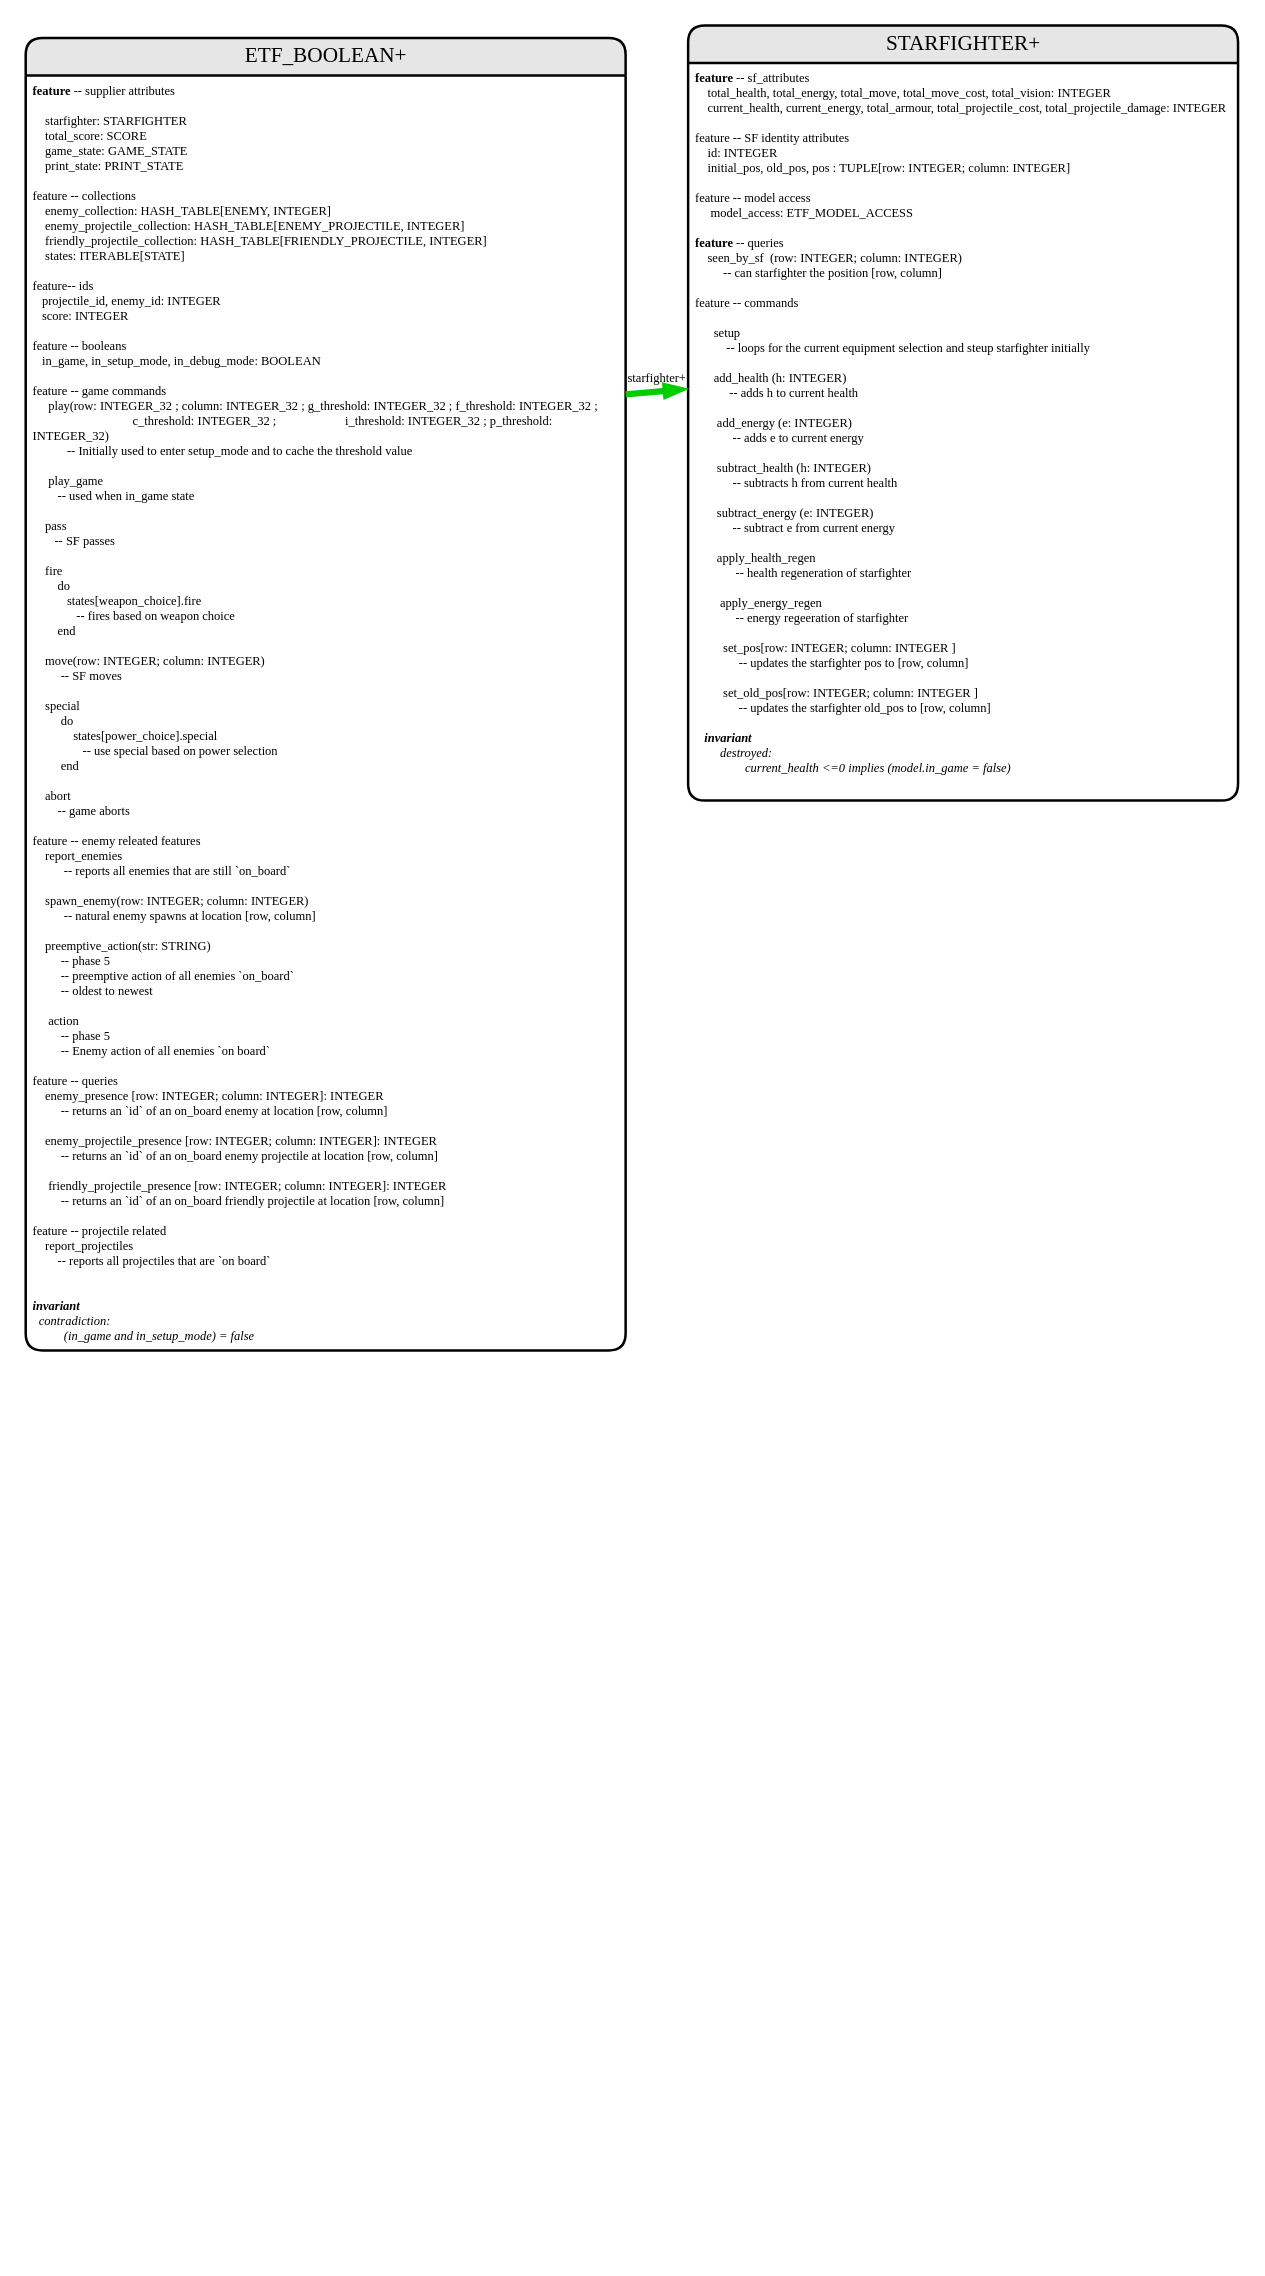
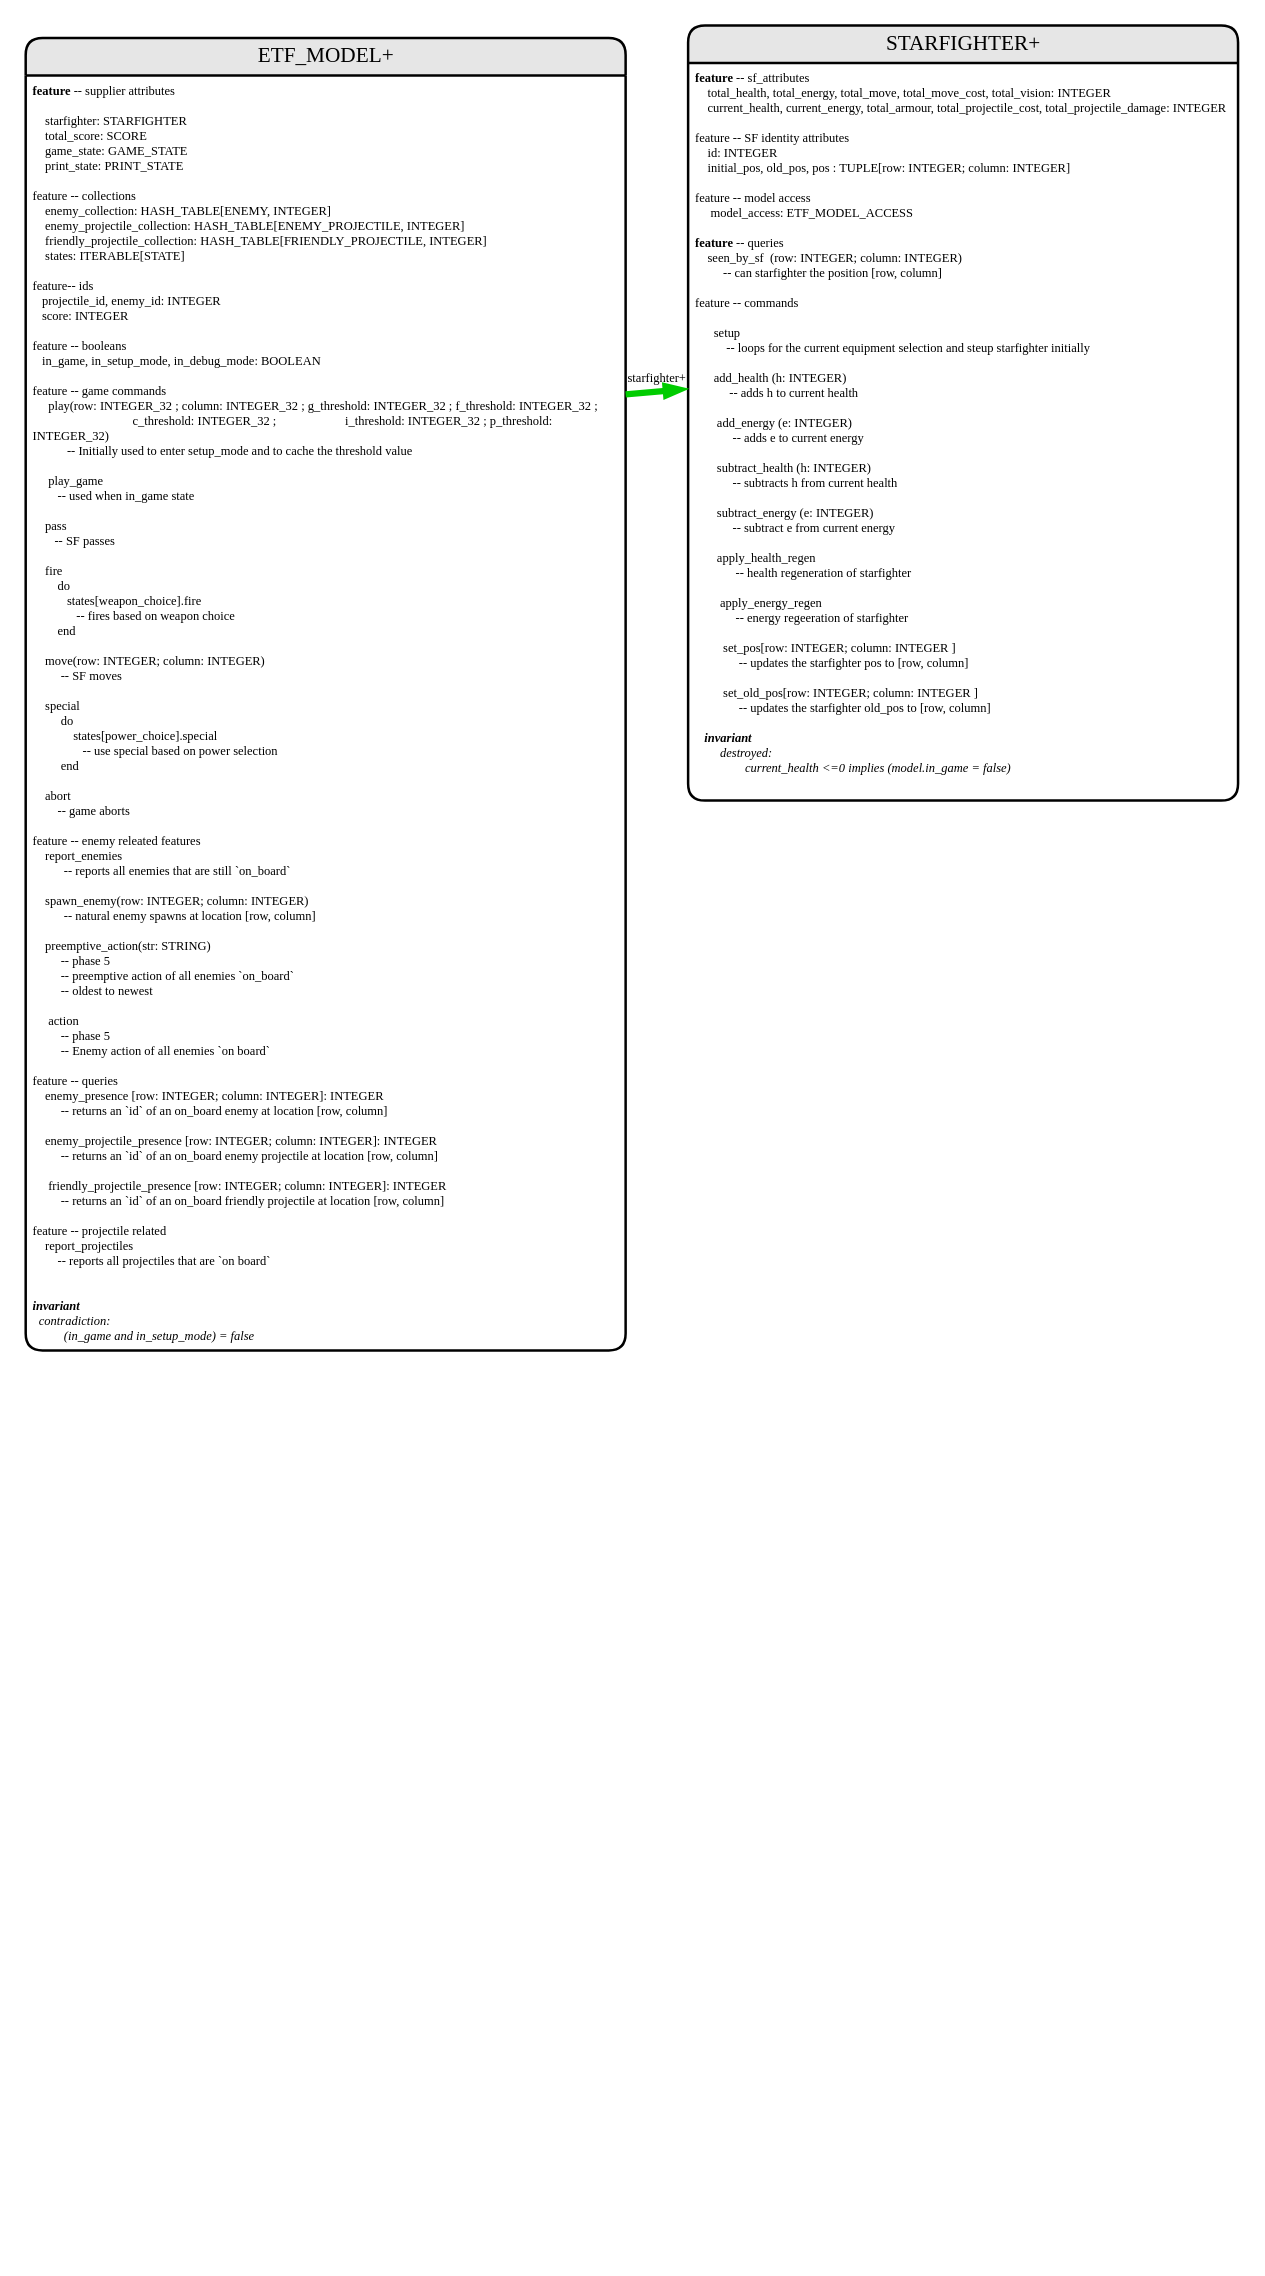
(326, 57) -> (326, 57)
